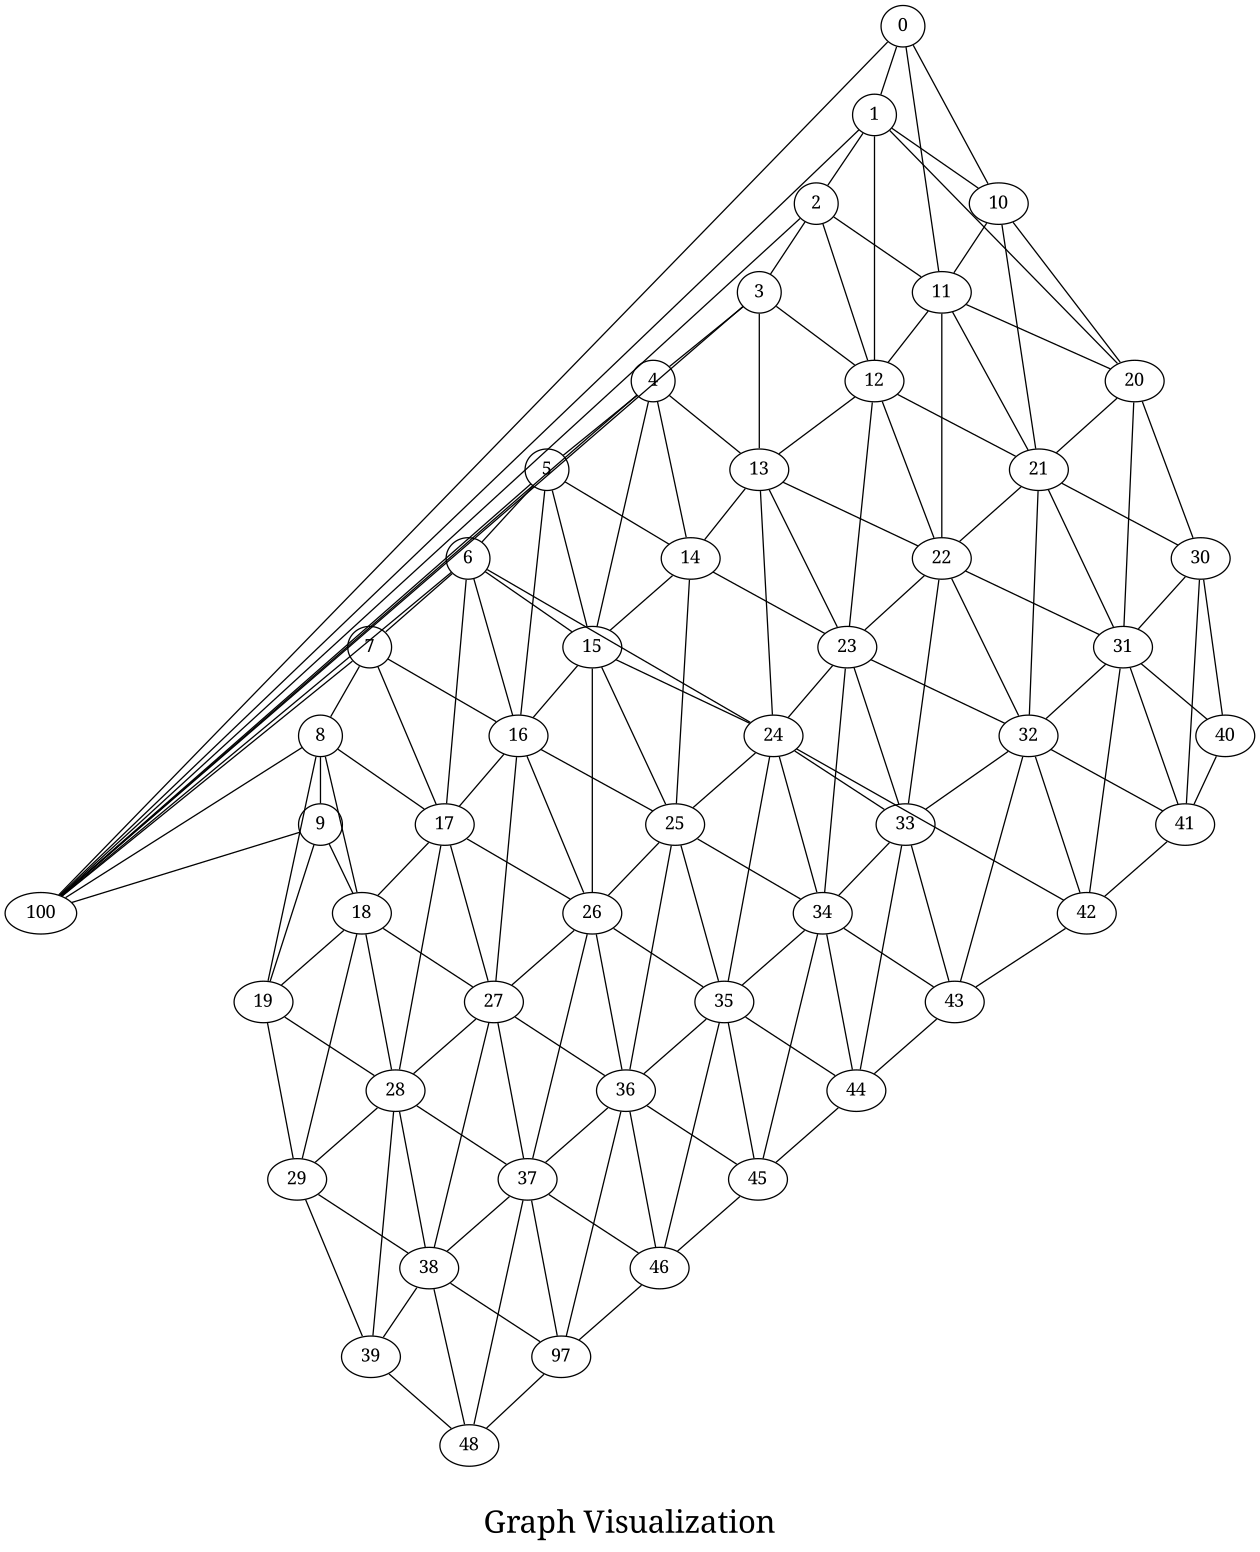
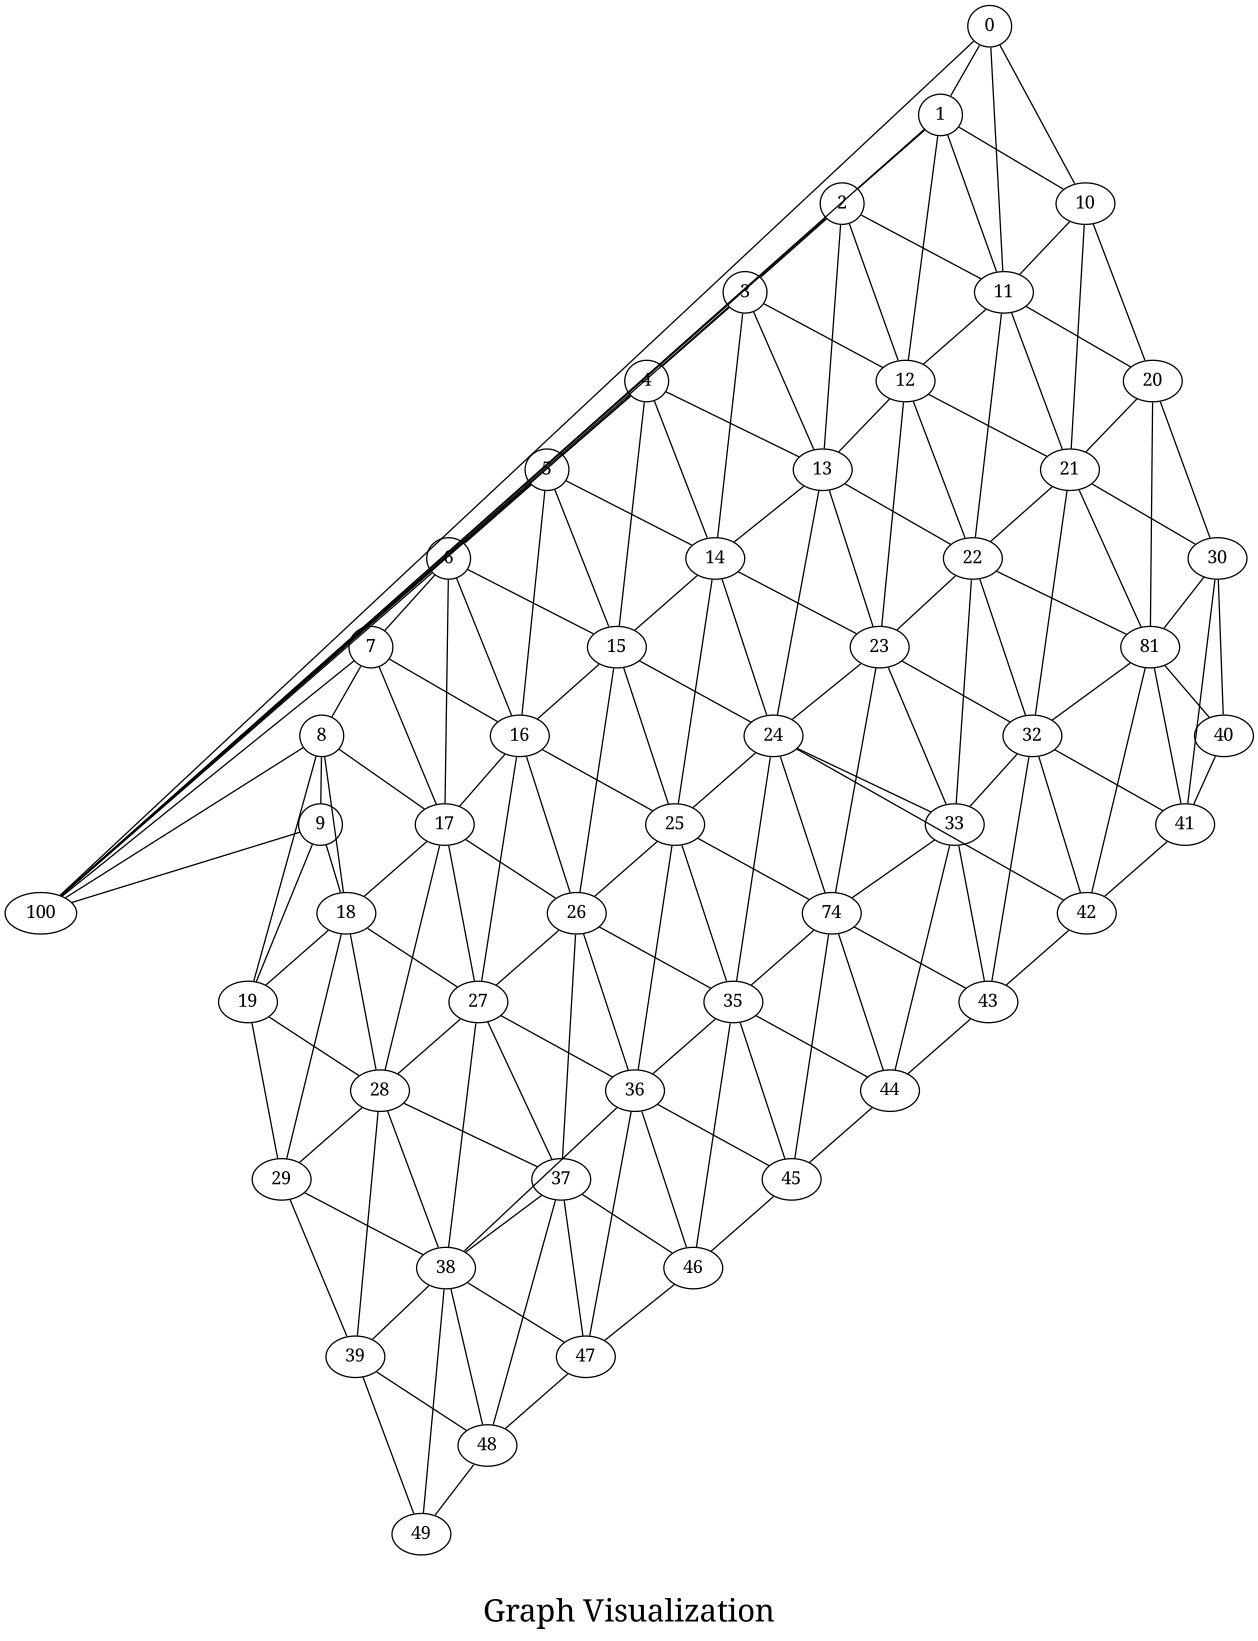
(992, 235) -> (972, 203)
none -> (833, 331)
none -> (731, 414)
(619, 646) -> (744, 647)
(1123, 647) -> (1150, 647)
(823, 913) -> (832, 913)
(577, 1135) -> (541, 1179)
(561, 1357) -> (586, 1357)
none -> (421, 1534)
